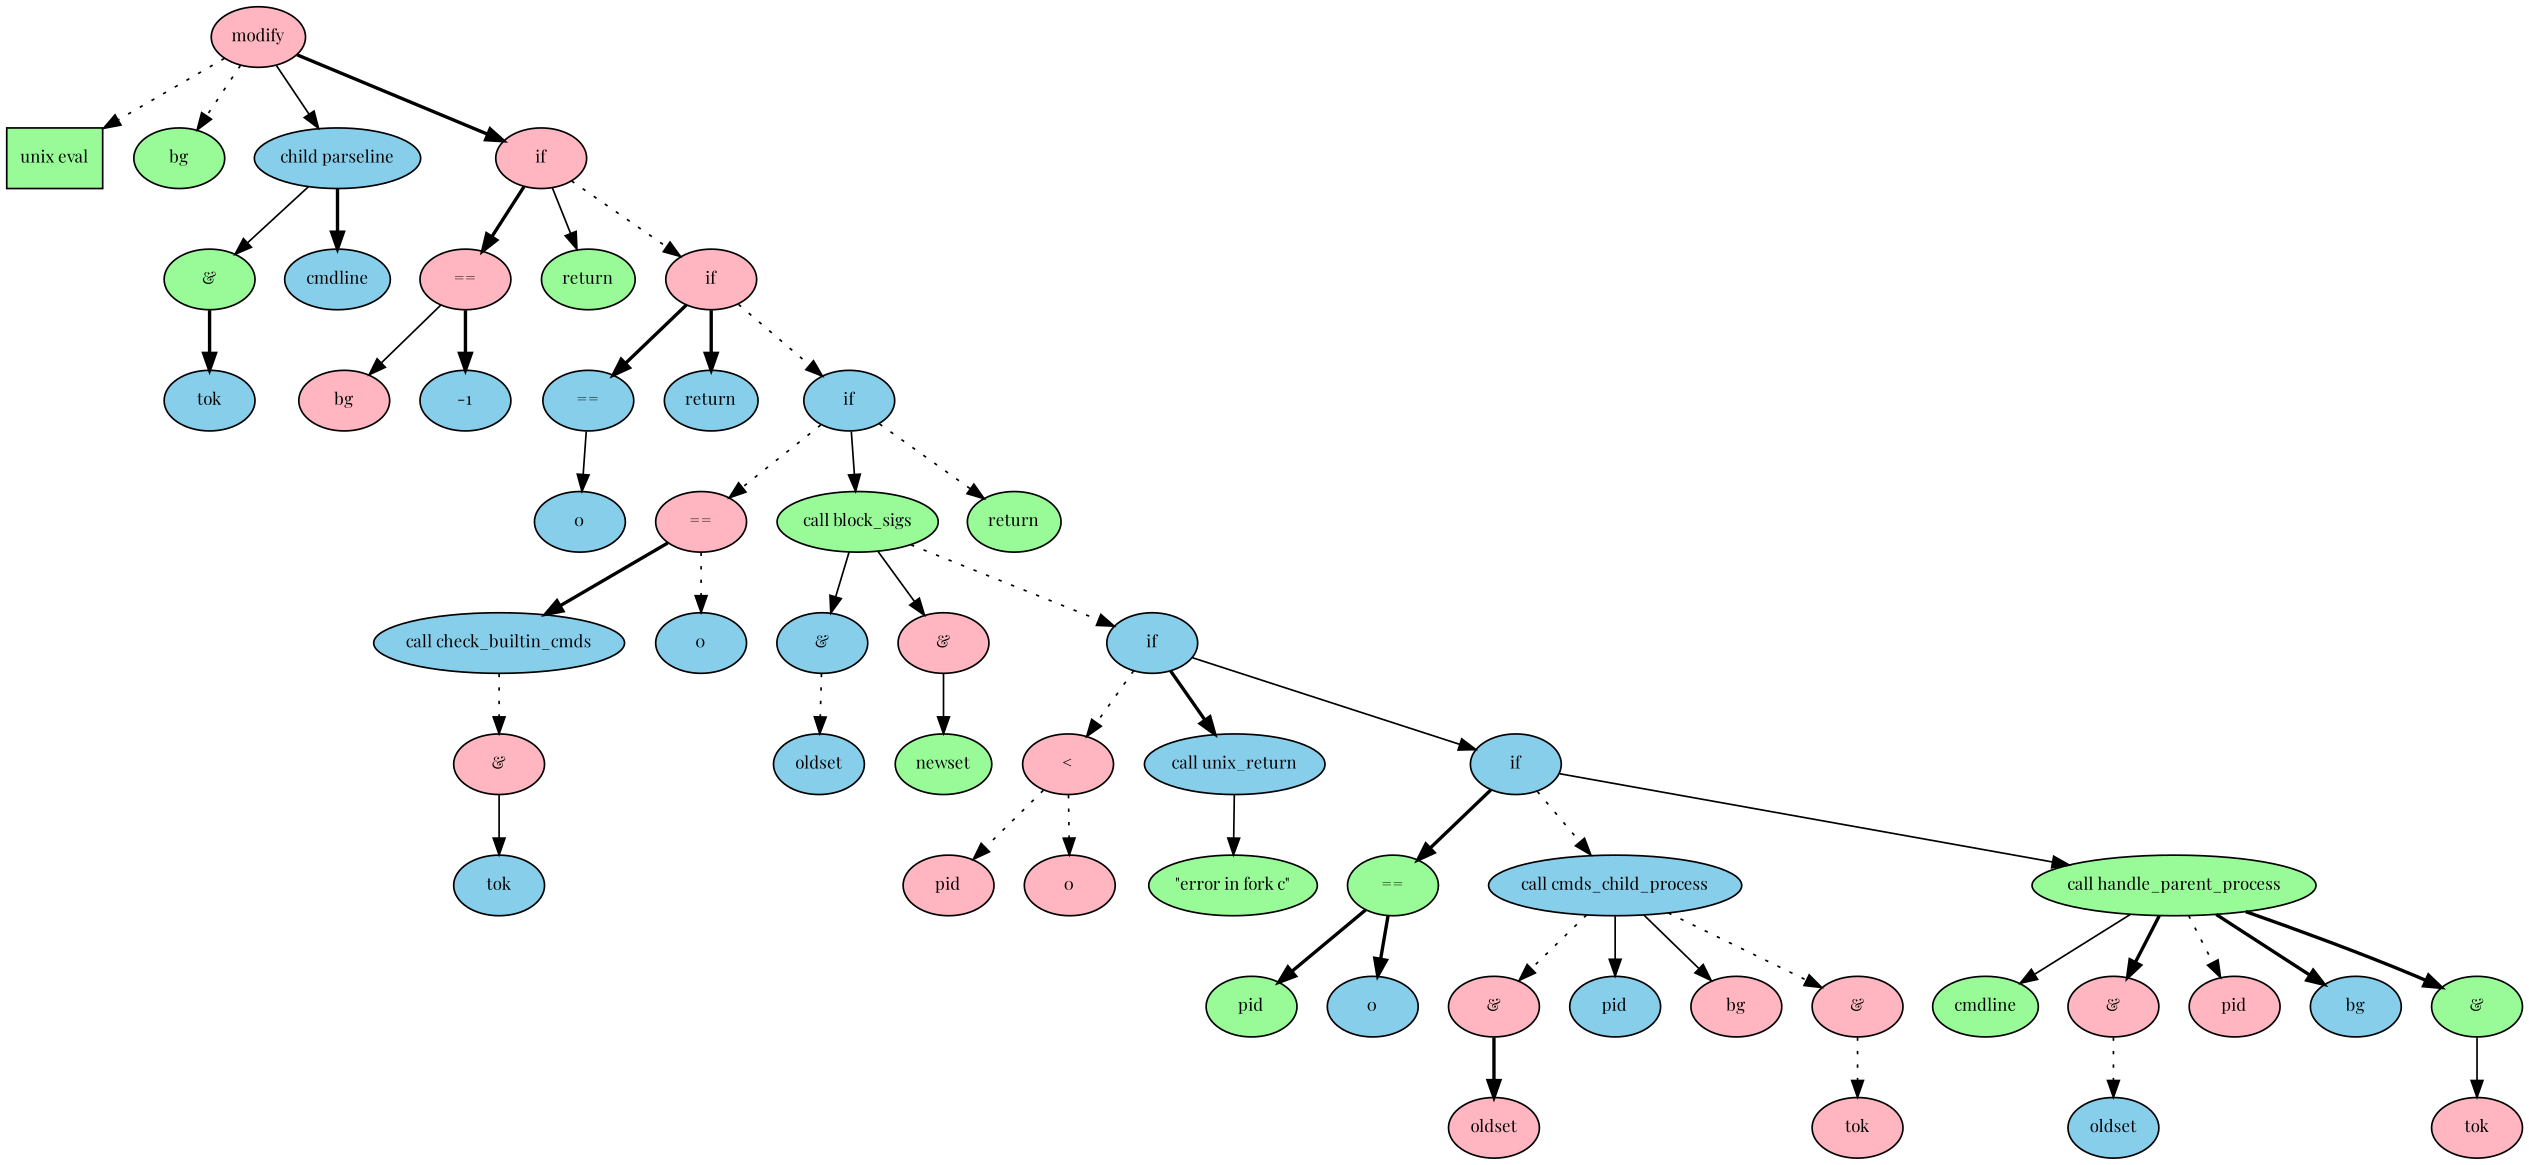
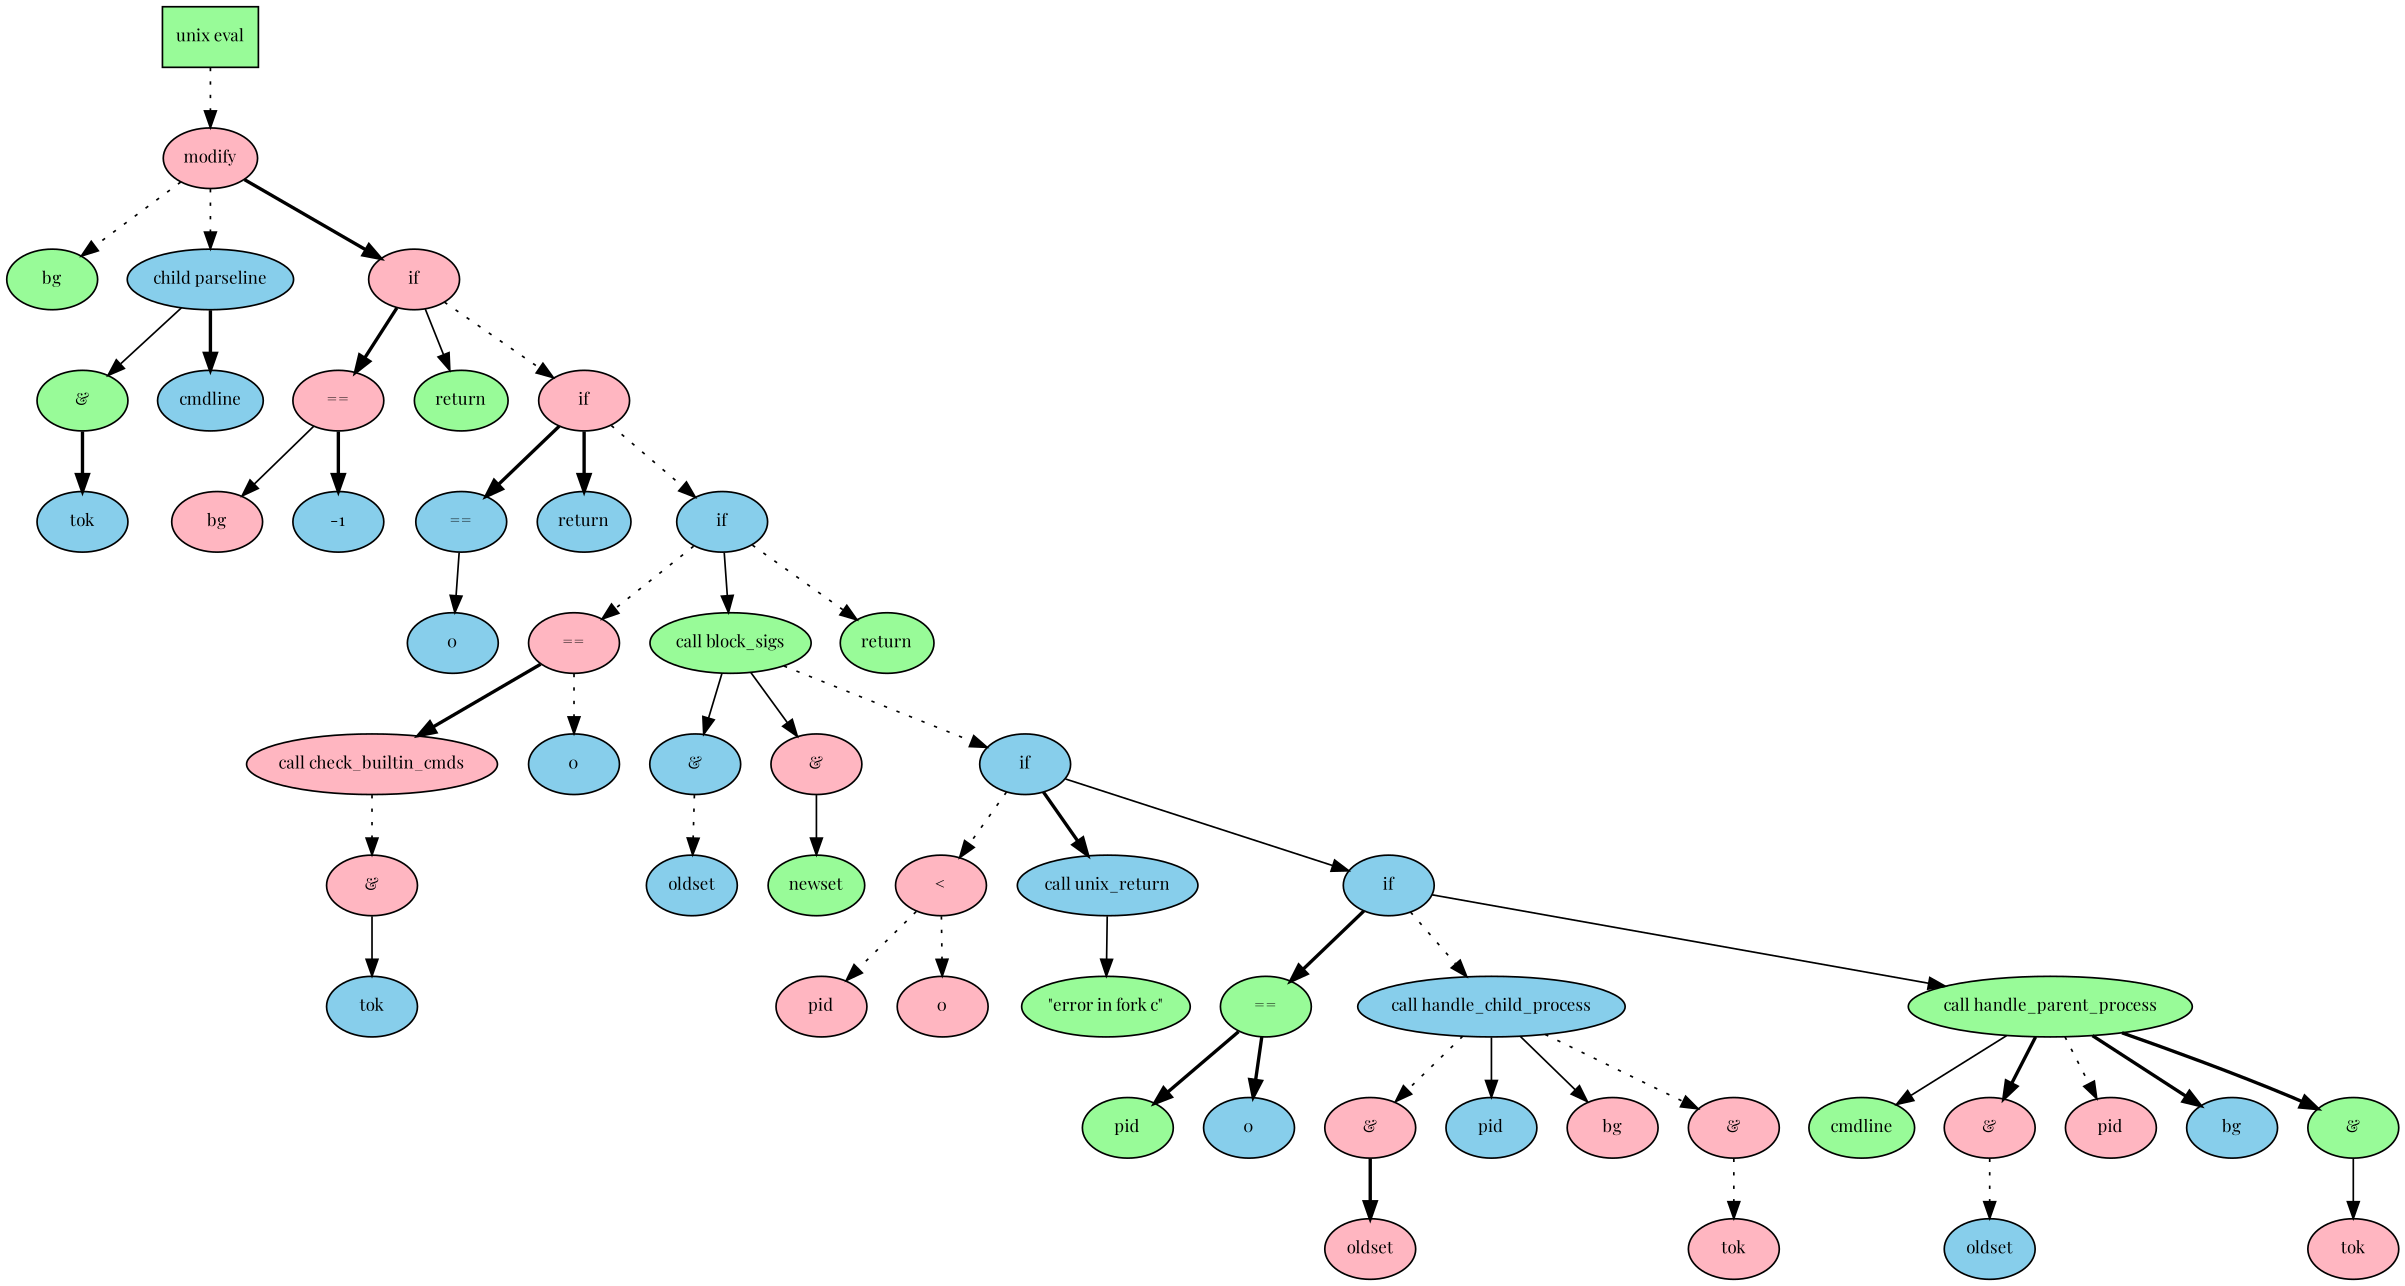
(171, 89) -> (210, 89)
(293, 90) -> (210, 211)
(499, 643) -> (372, 764)
(1615, 885) -> (1491, 1007)
